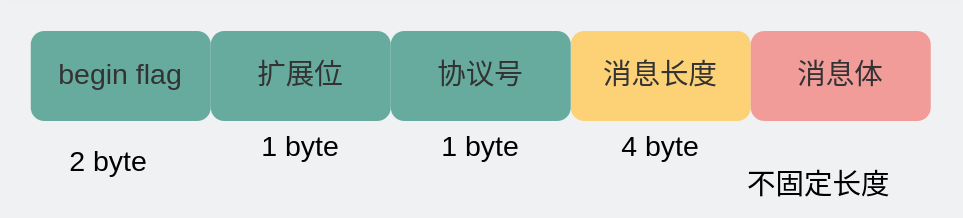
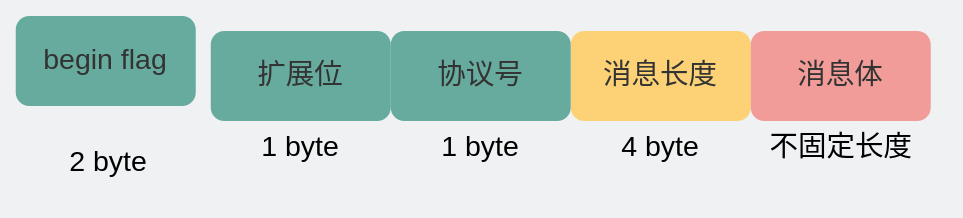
(121, 76) -> (106, 61)
(818, 185) -> (841, 148)
